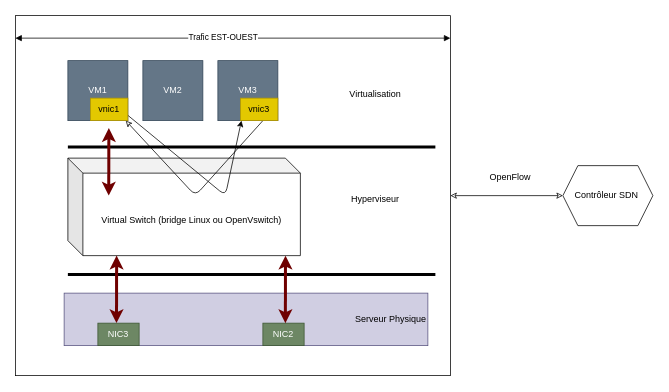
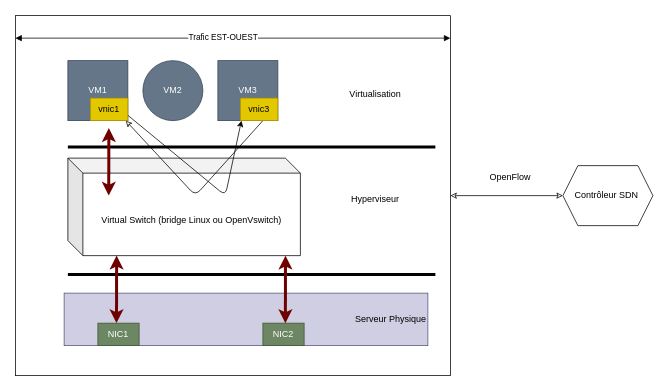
(173, 90) -> (173, 90)
(119, 334) -> (119, 334)
